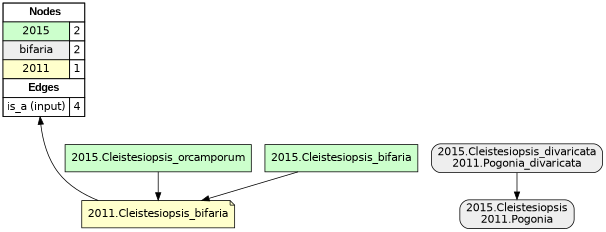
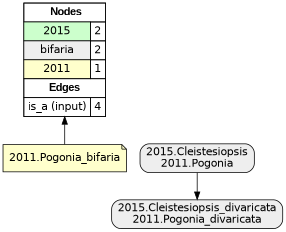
(158, 158) -> none
(341, 158) -> none
(517, 182) -> (197, 182)
(158, 214) -> (65, 158)
